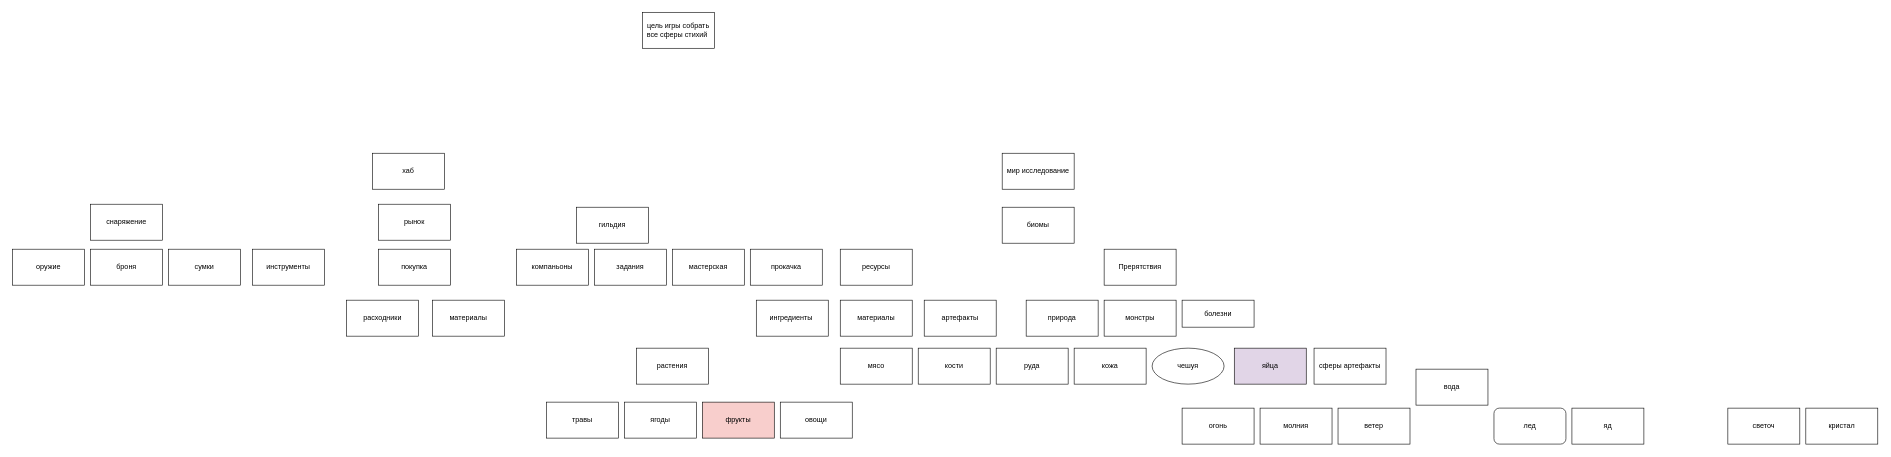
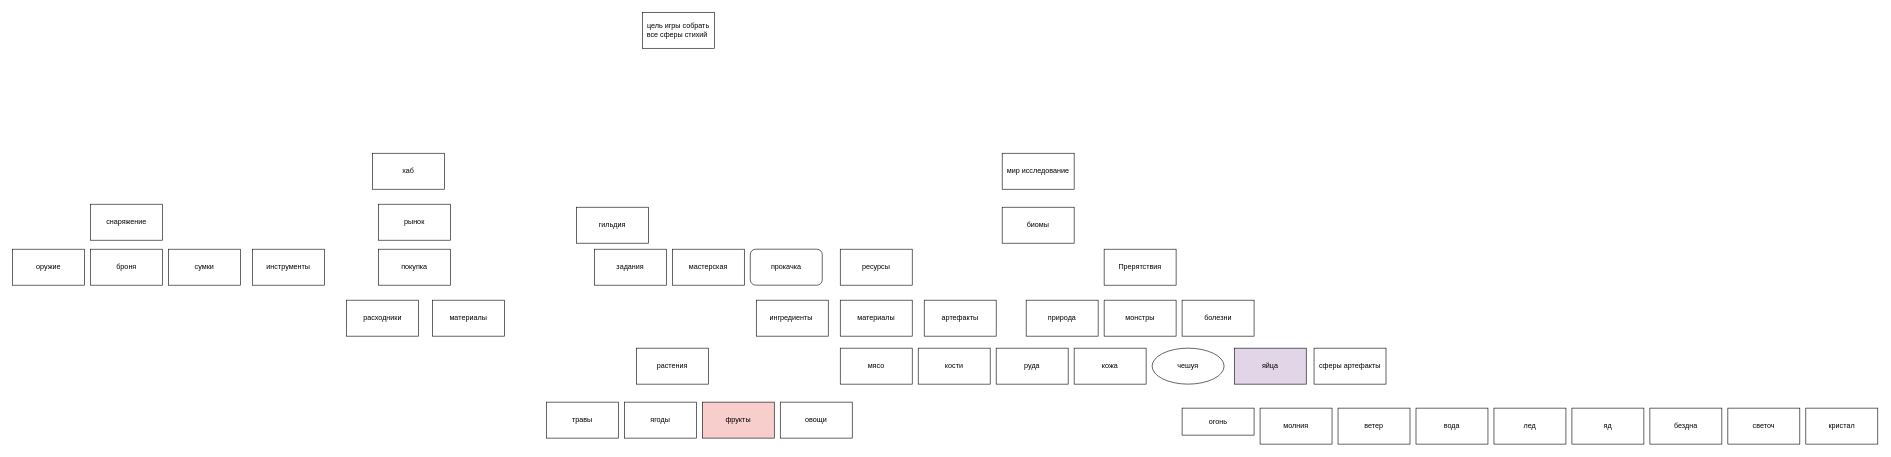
(552, 267) -> none
(786, 267) -> (786, 267)
(1218, 314) -> (1218, 318)
(1452, 387) -> (1452, 426)
(1218, 426) -> (1218, 422)
(1530, 426) -> (1530, 426)
none -> (1686, 426)
